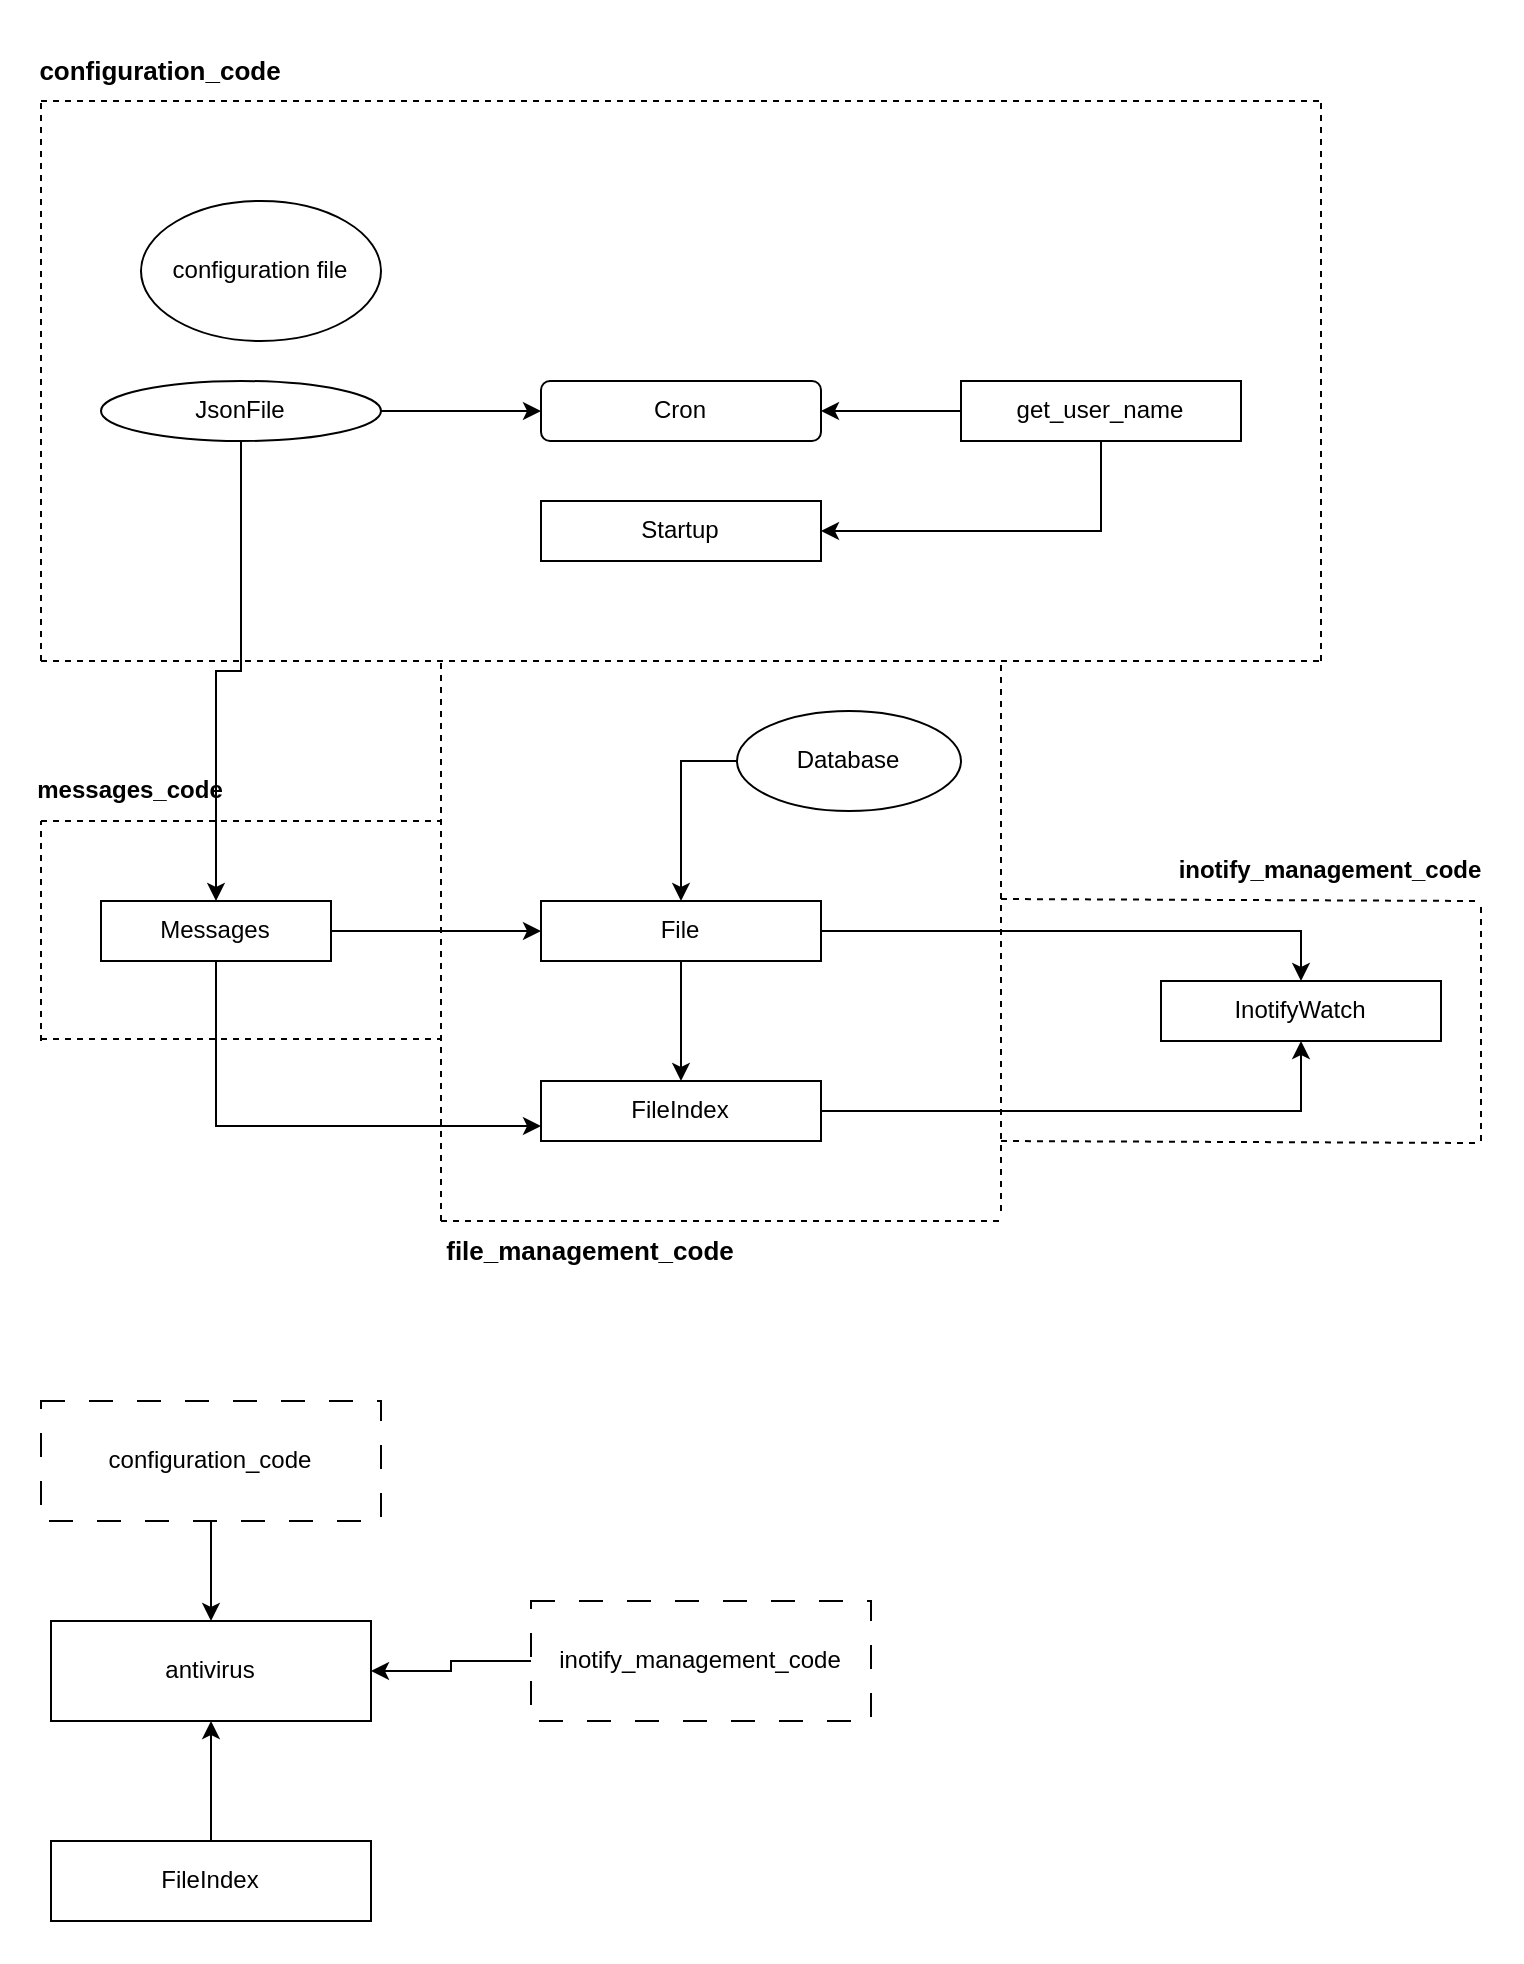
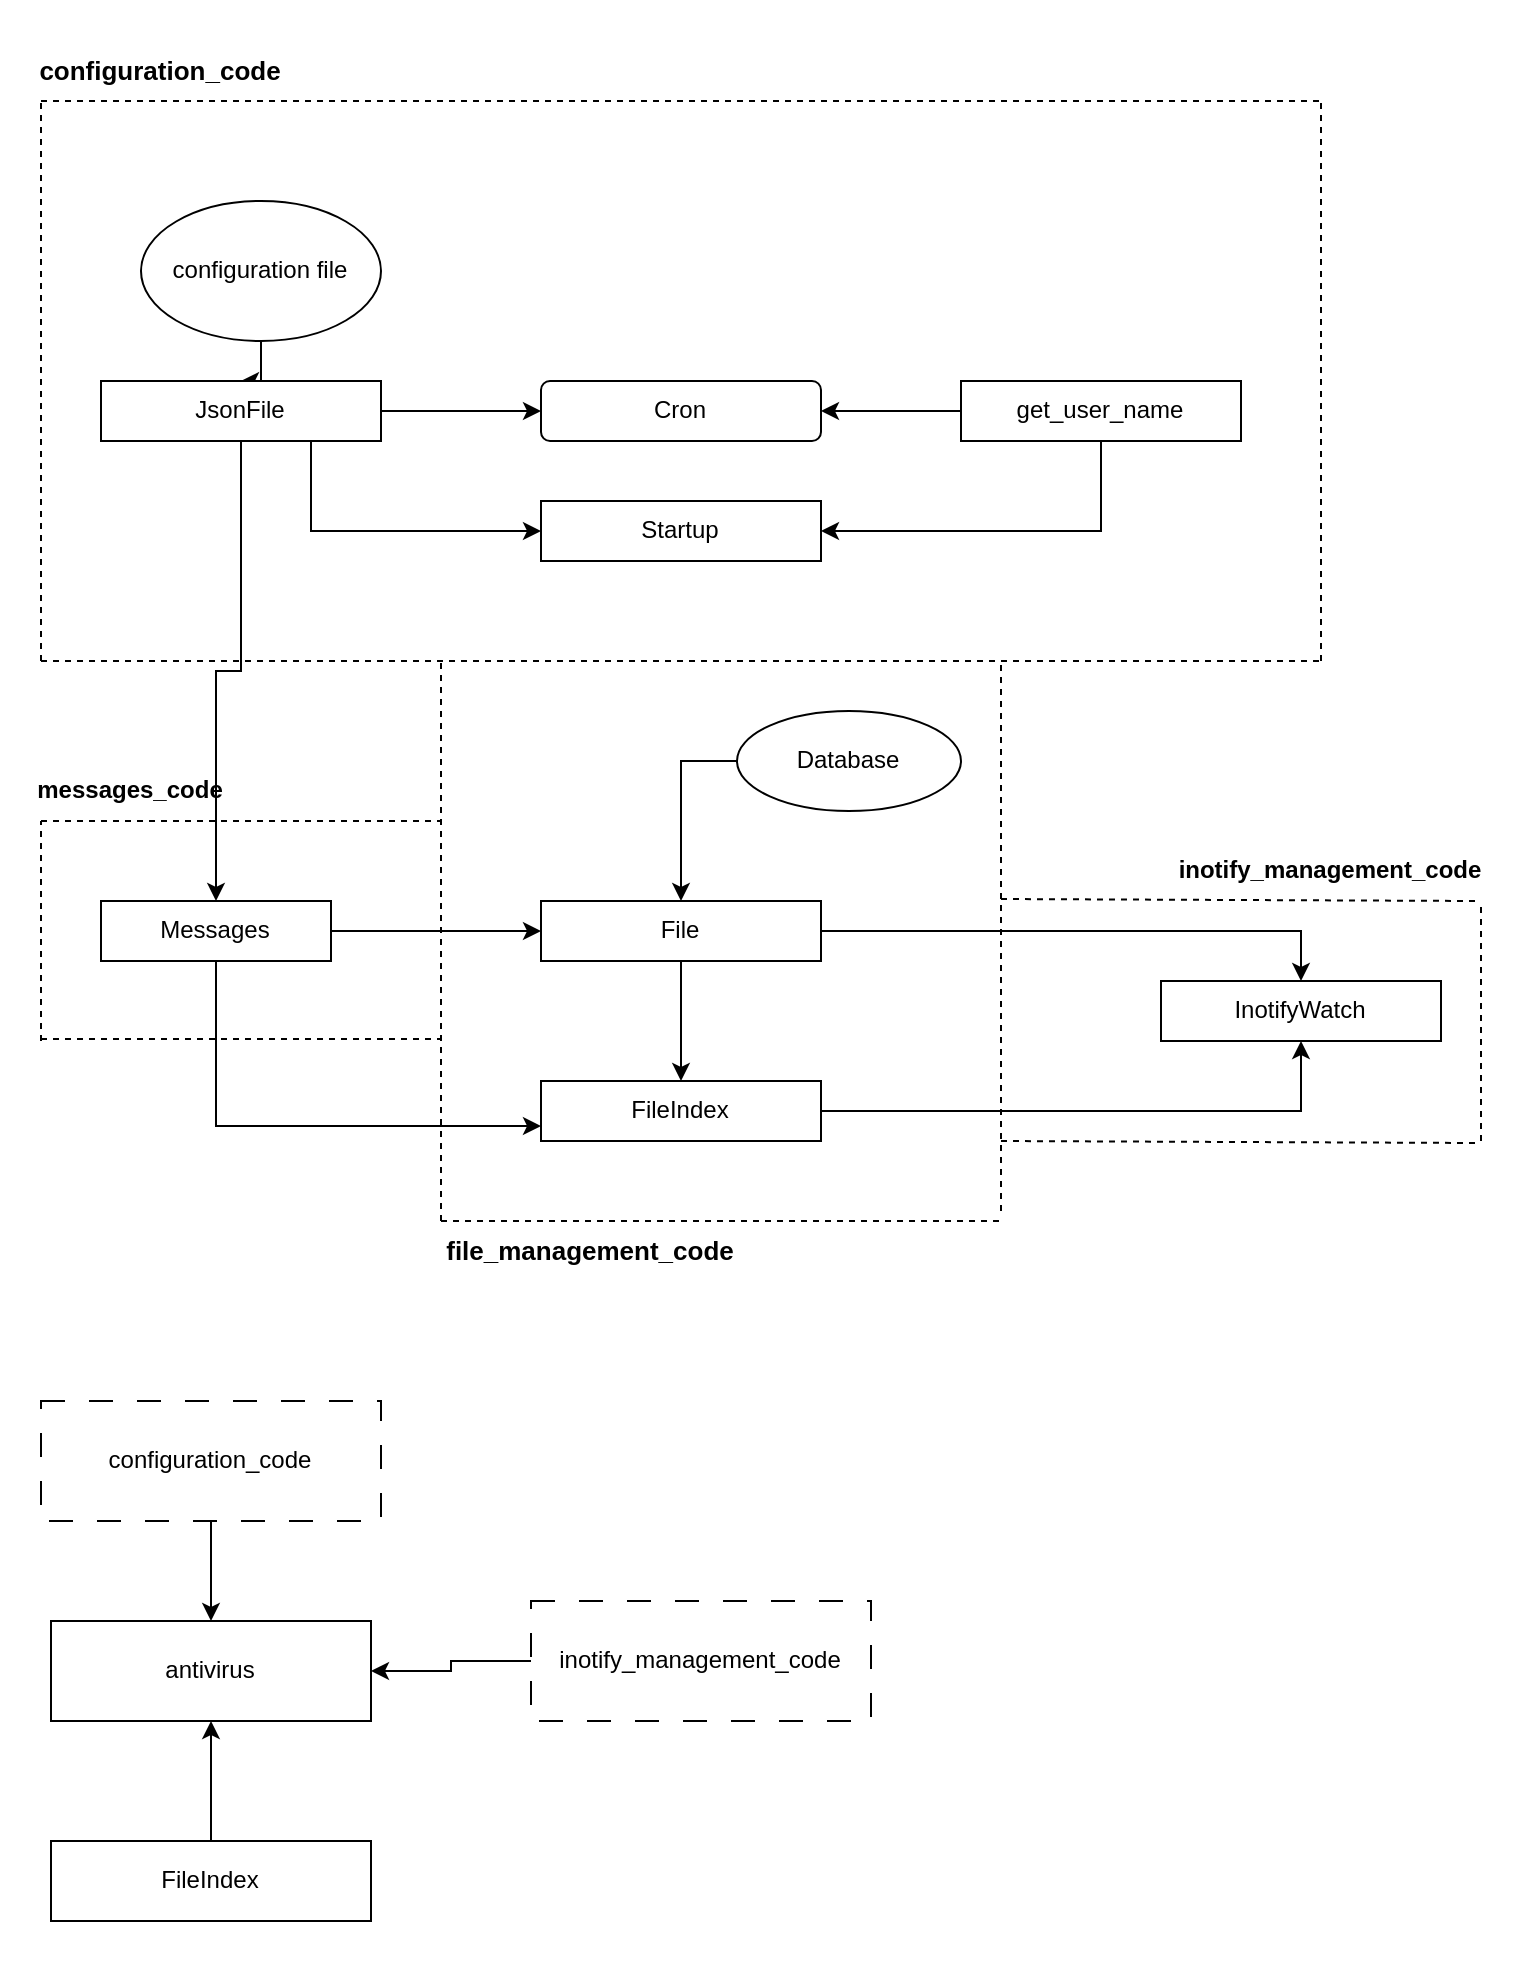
none -> (261, 364)
(241, 411) -> (241, 411)
none -> (374, 531)
